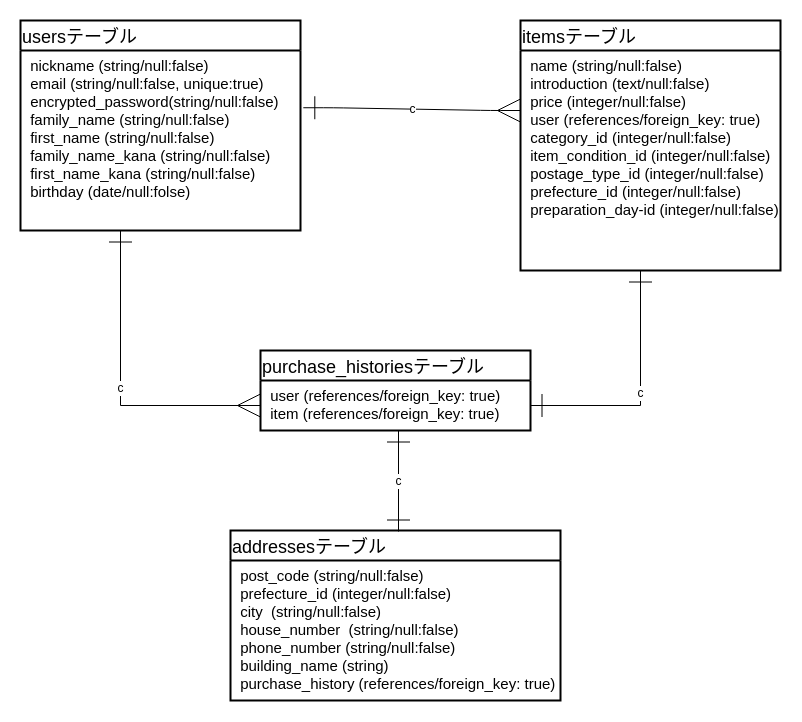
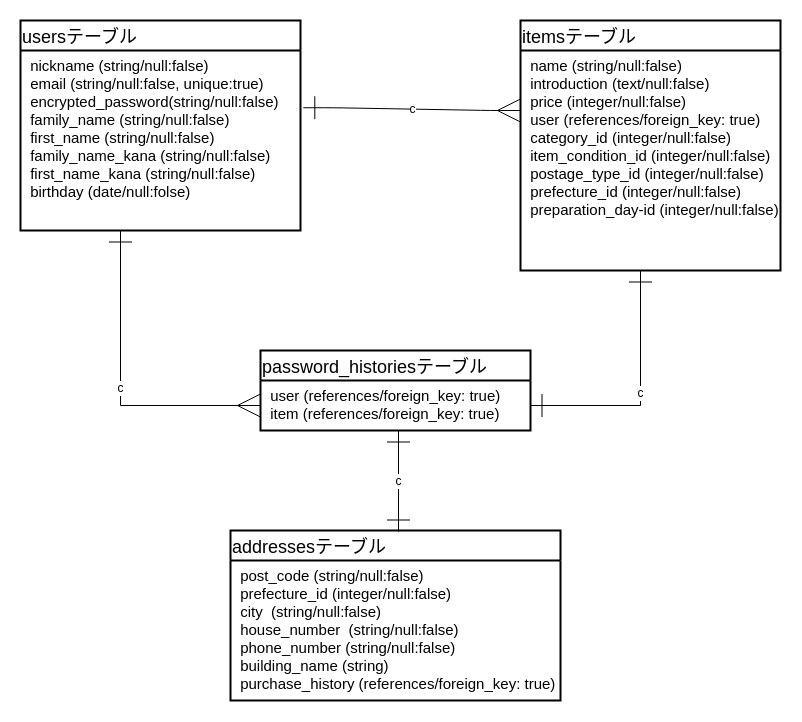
(384, 367) -> (384, 367)
